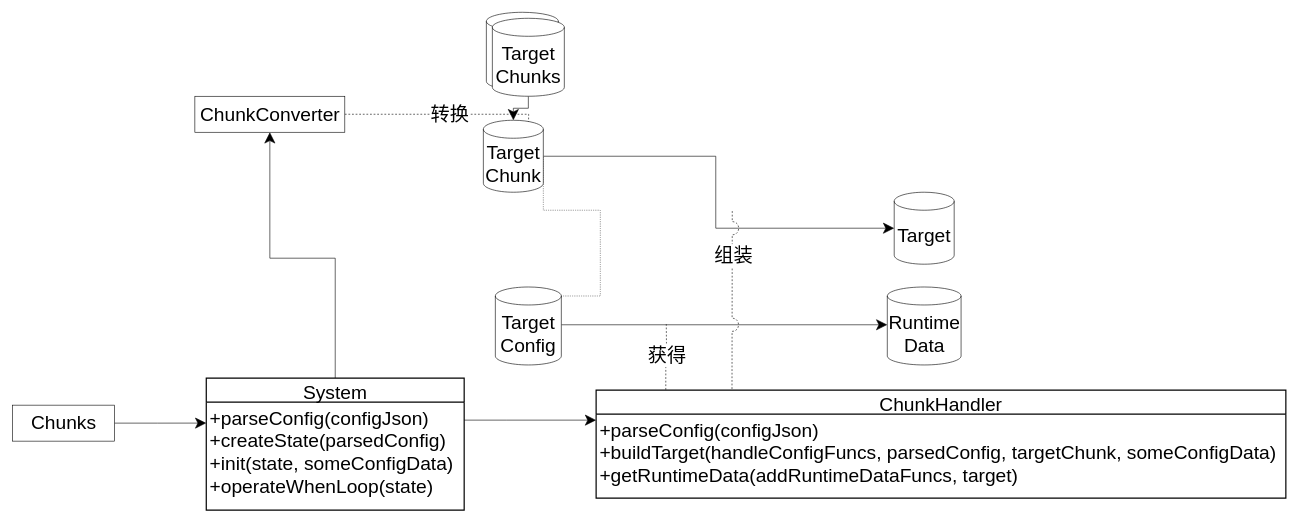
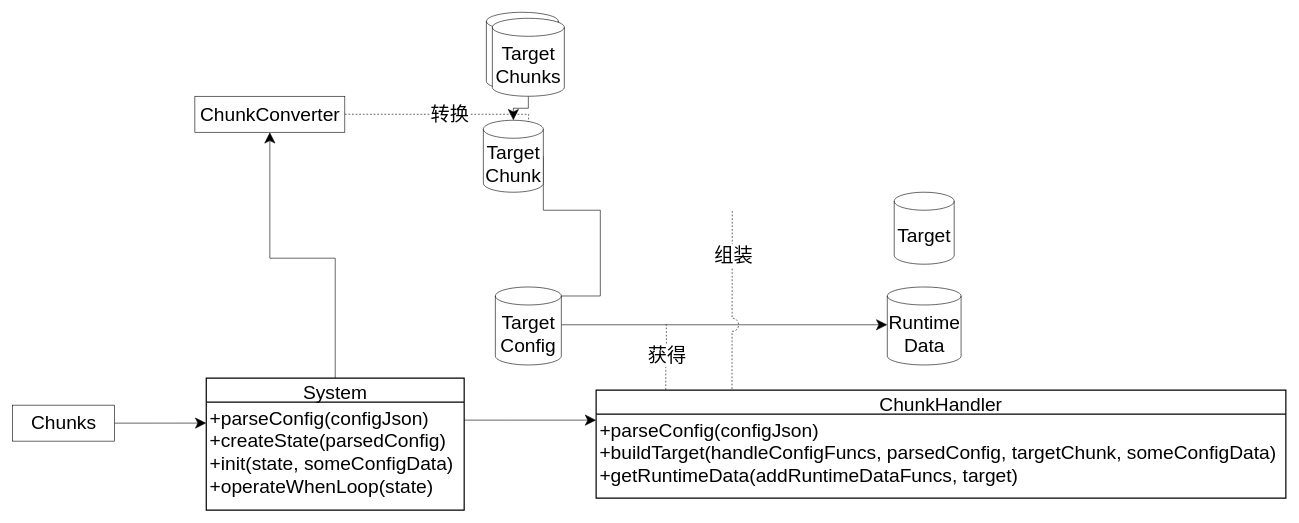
(715, 156) -> none
(600, 230) -> (600, 230)
